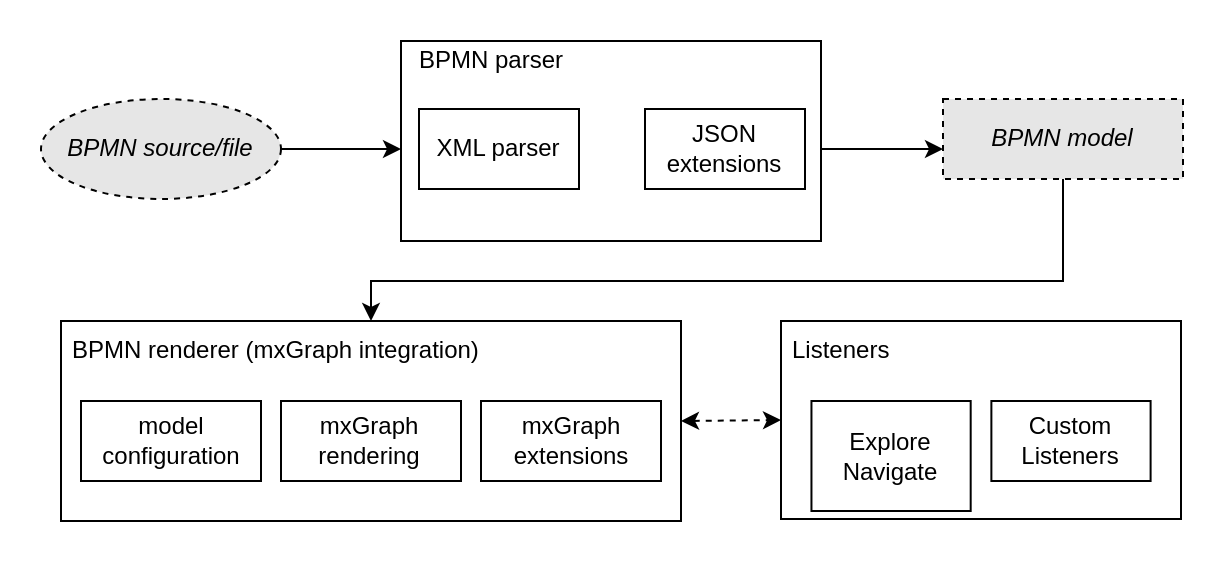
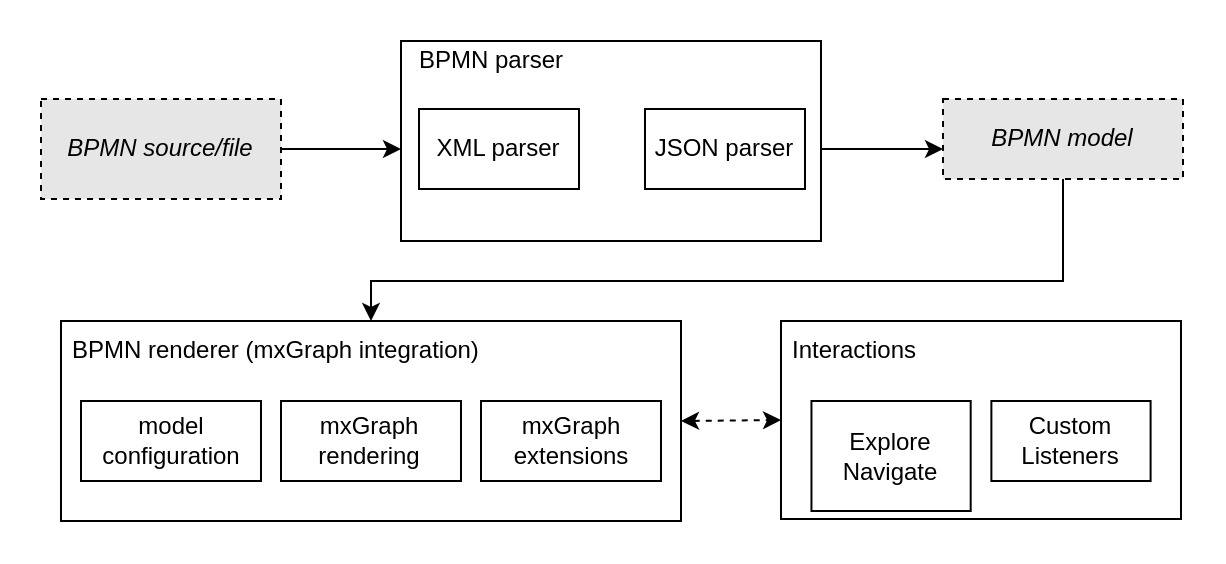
(161, 149) -> (161, 149)
(725, 149) -> (725, 149)
(850, 351) -> (871, 351)
